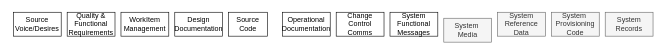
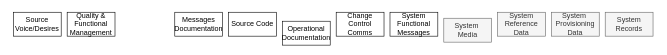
(90, 24) -> (90, 24)
(144, 24) -> none
(198, 24) -> (198, 24)
(248, 24) -> (252, 24)
(306, 24) -> (306, 33)
(576, 24) -> (576, 24)
